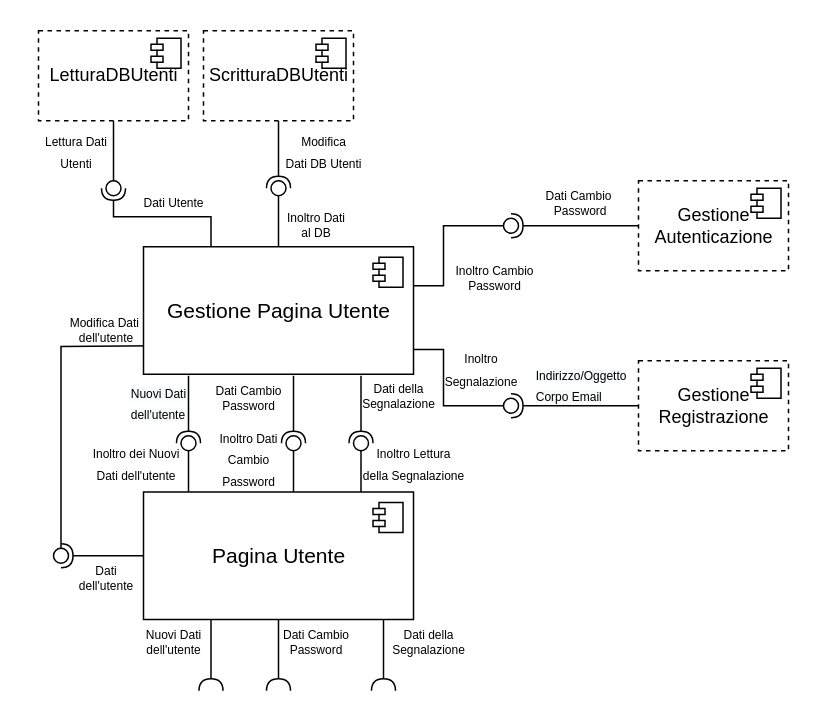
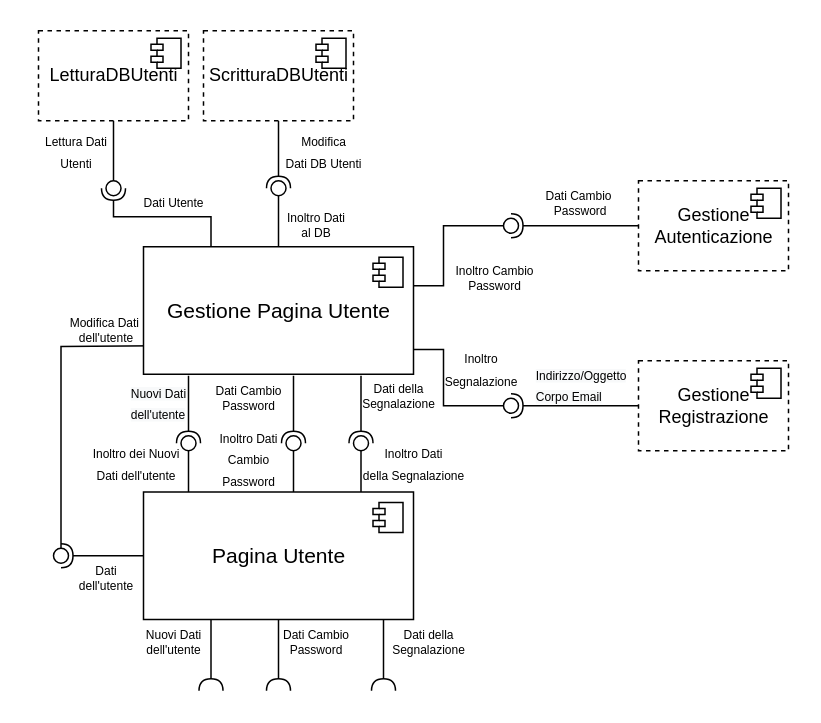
(414, 463) -> (414, 463)
